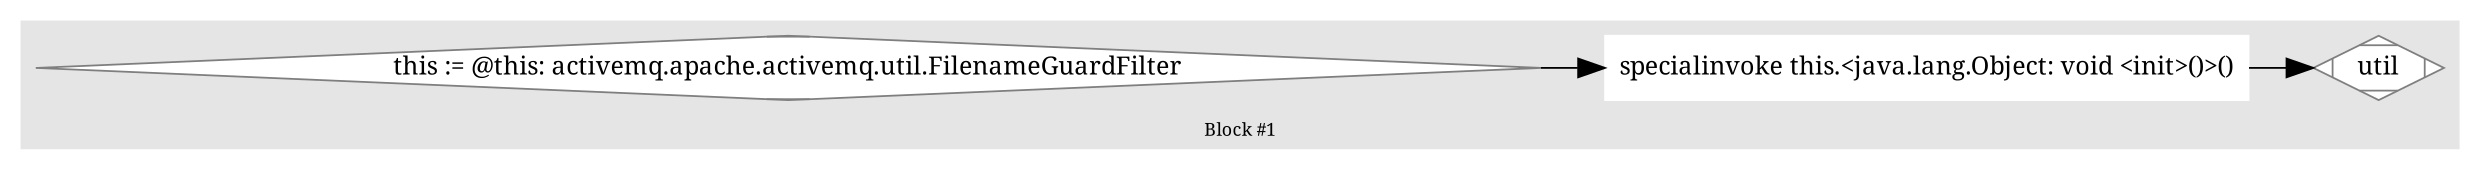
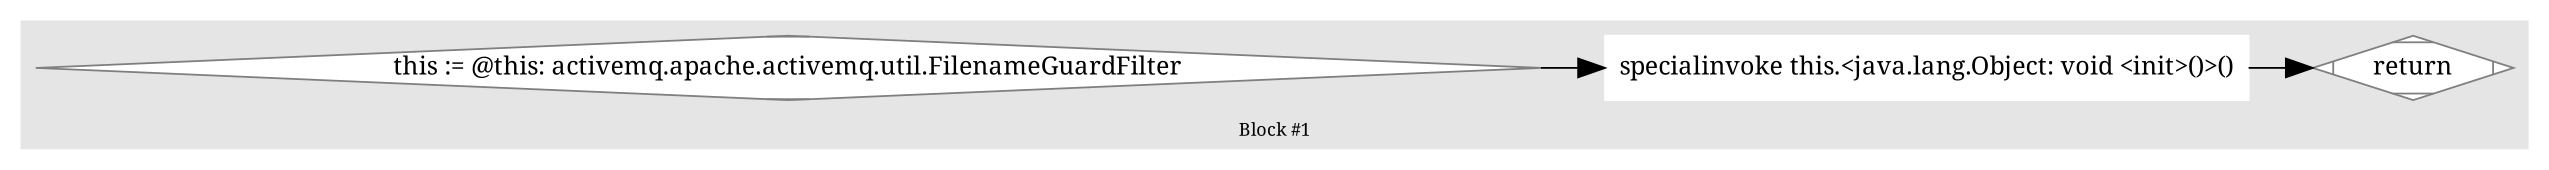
(2379, 68) -> (2413, 68)
